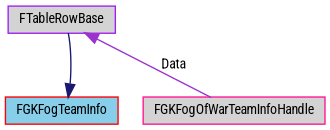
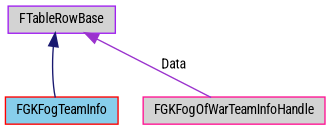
(71, 58) -> (53, 72)
